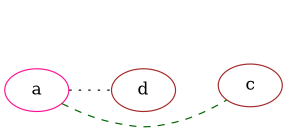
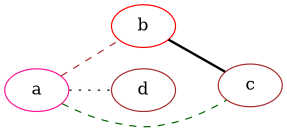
none -> (144, 26)
